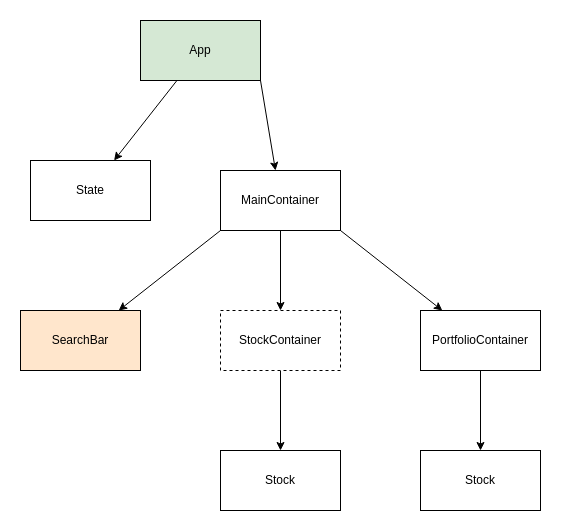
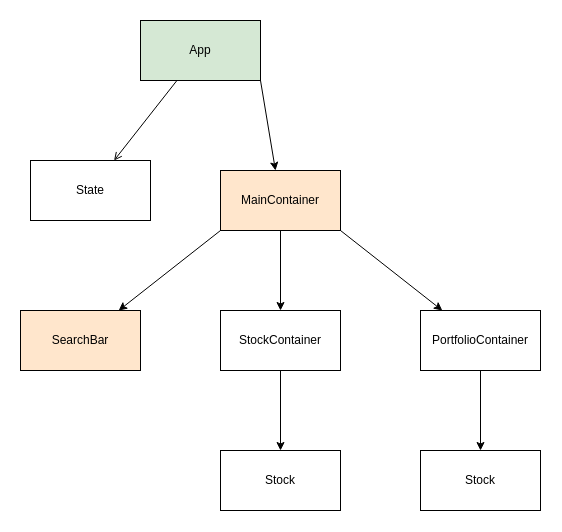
(119, 154) -> (118, 156)
(281, 201) -> (281, 201)
(281, 341) -> (281, 341)
